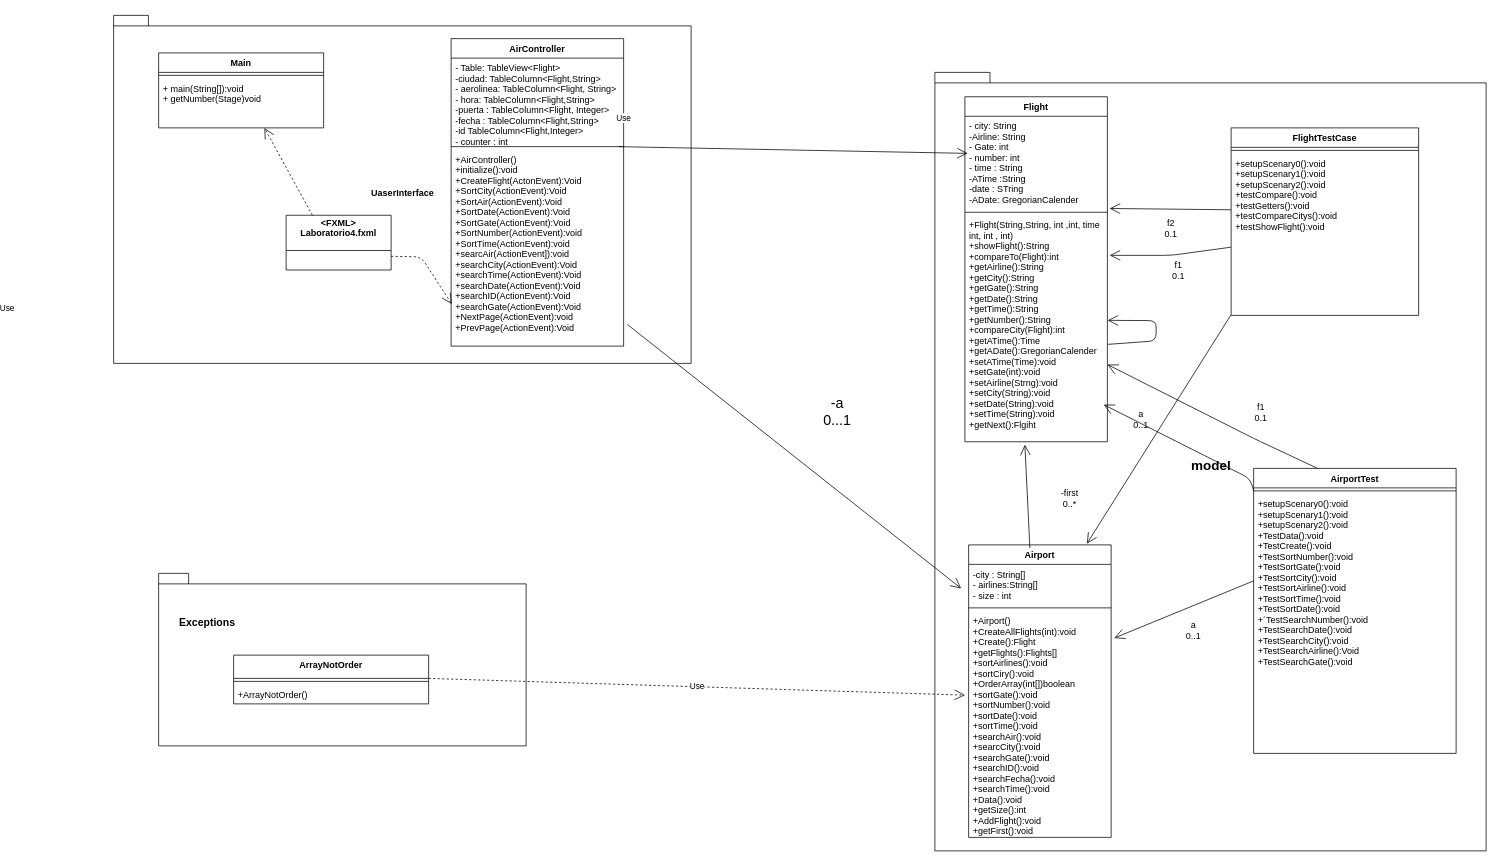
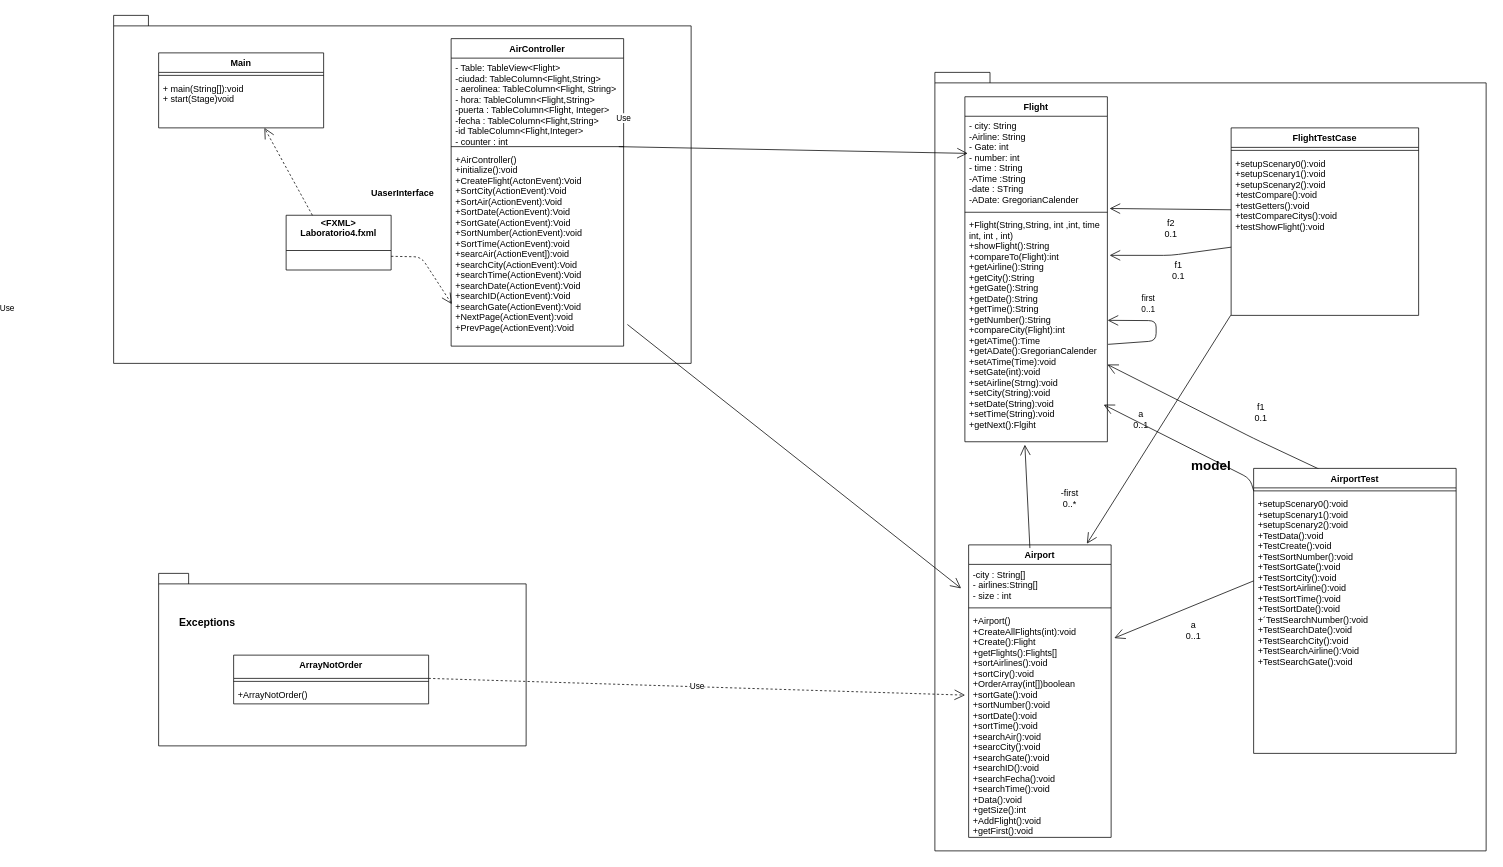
(210, 89) -> (210, 89)
none -> (1149, 303)
(837, 412) -> none
